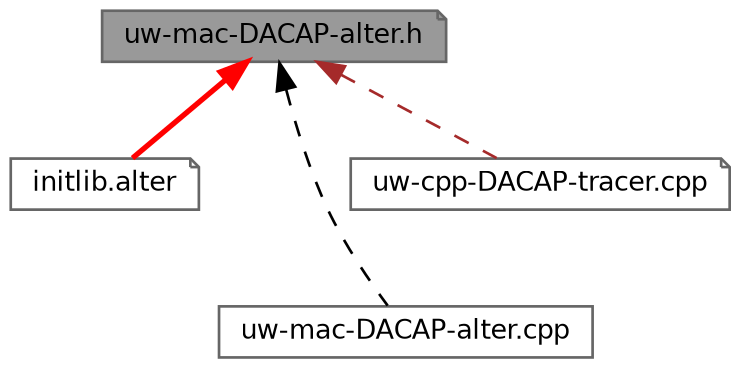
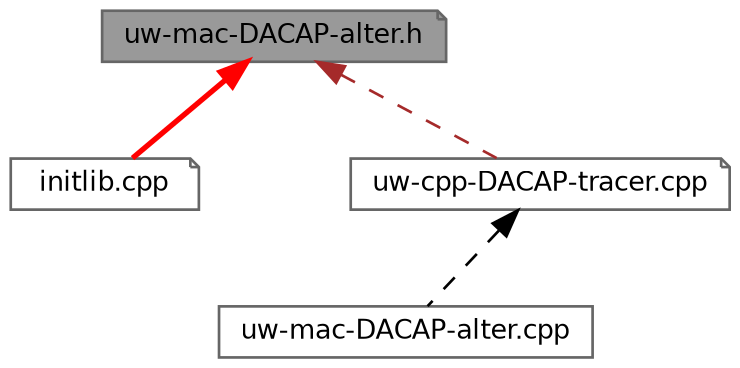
(105, 184) -> (105, 184)
(325, 203) -> (463, 268)
